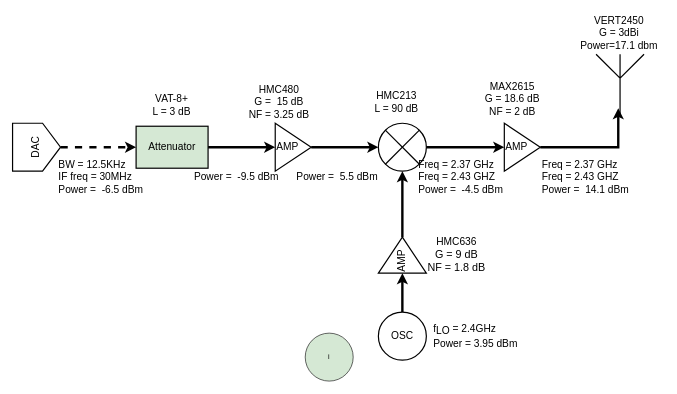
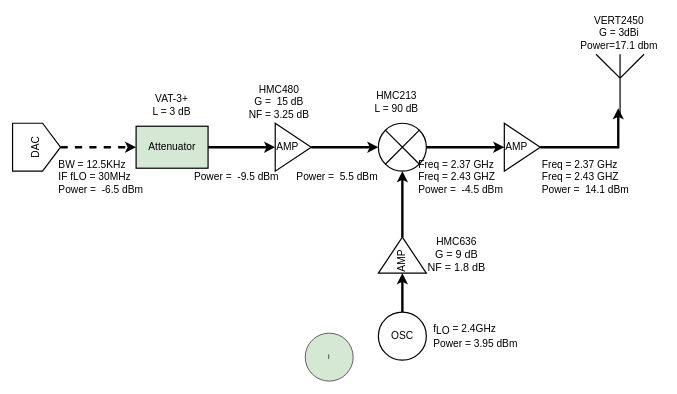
(512, 99) -> none
(172, 105) -> (172, 105)
(101, 177) -> (101, 177)
